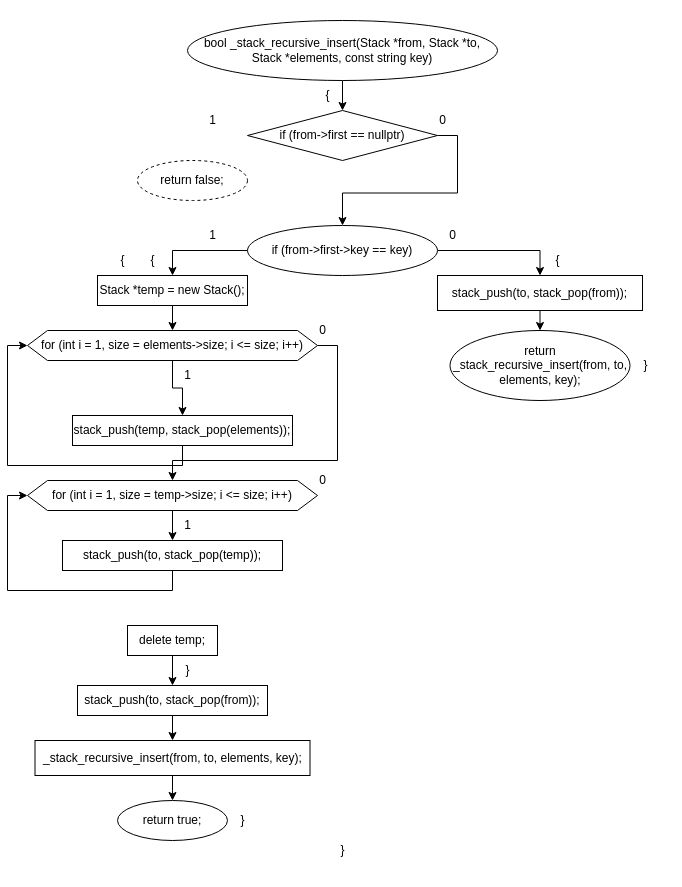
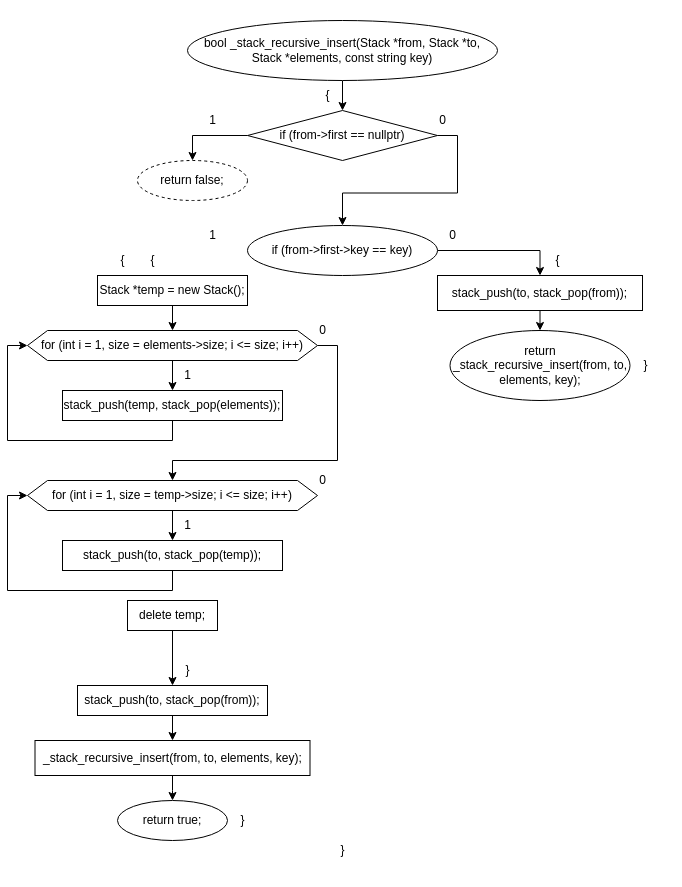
none -> (212, 136)
(202, 251) -> none
(183, 431) -> (173, 406)
(173, 641) -> (173, 616)
